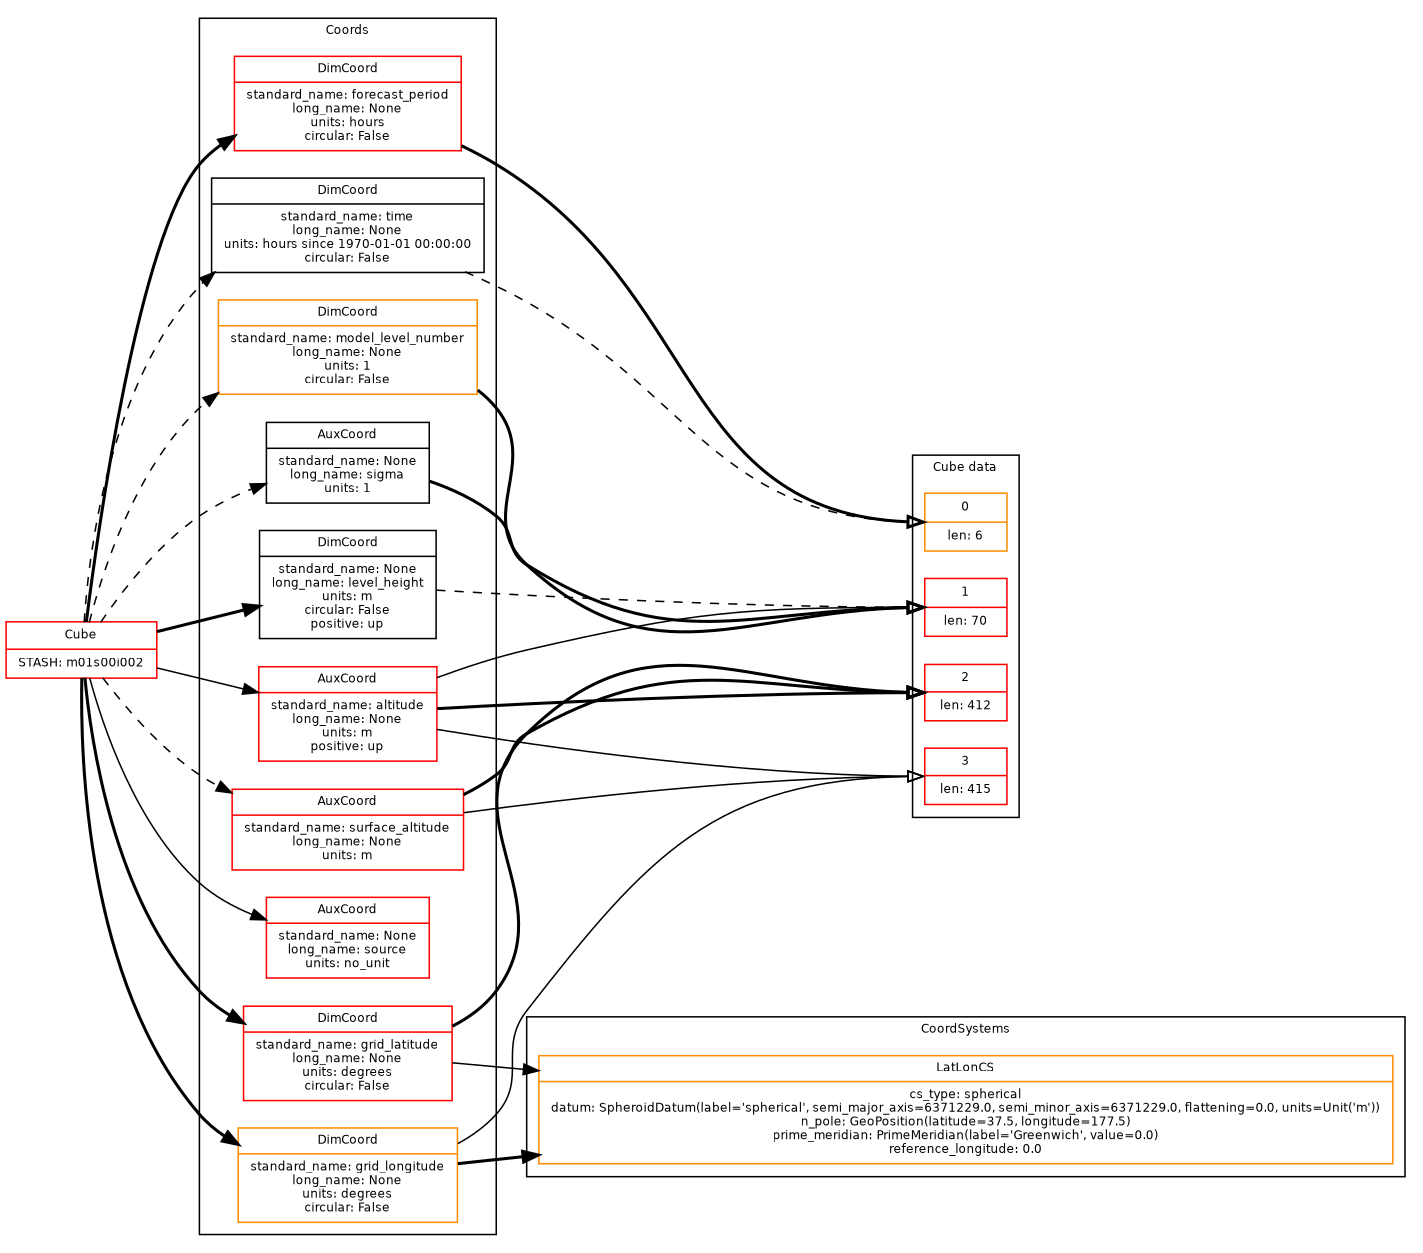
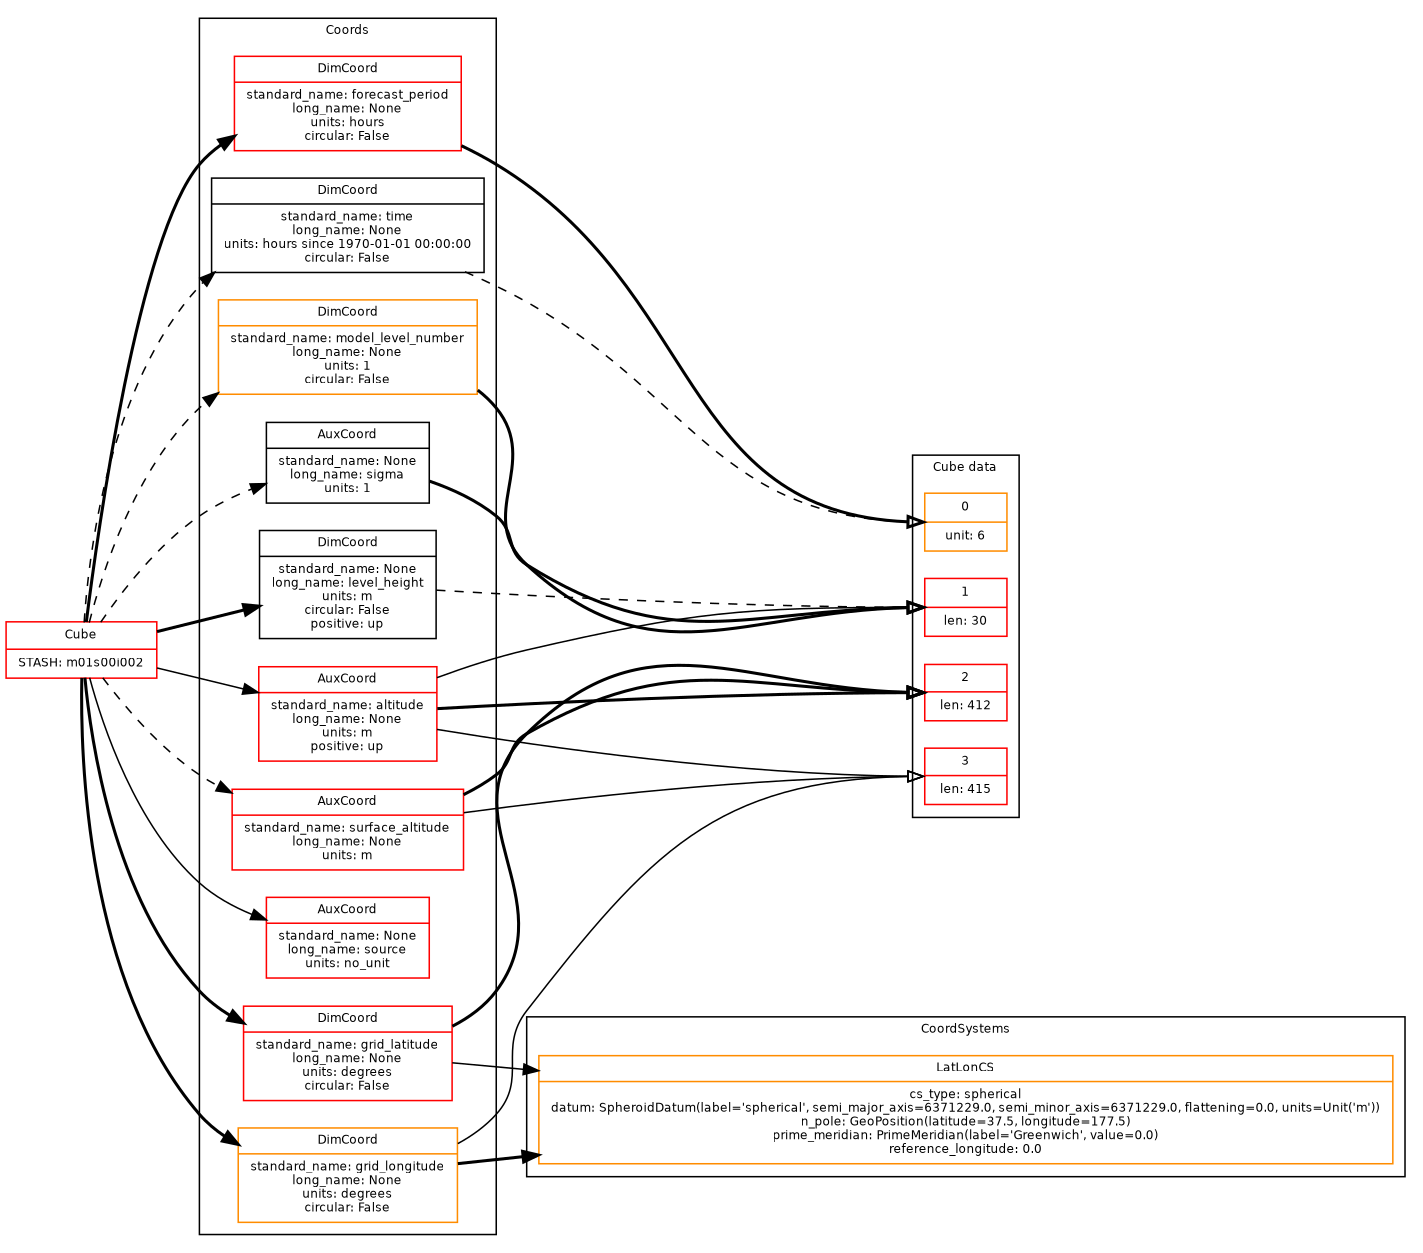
(966, 536) -> (966, 536)
(966, 621) -> (966, 621)
